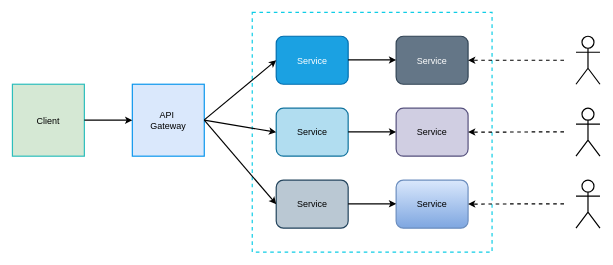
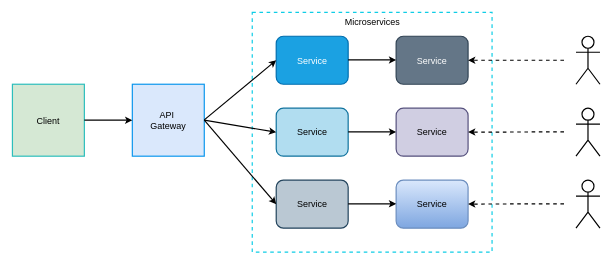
none -> (372, 21)
